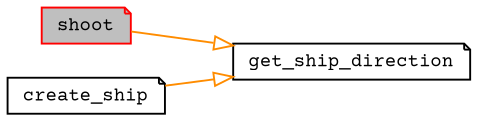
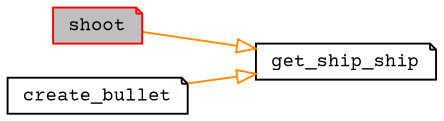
(352, 62) -> (346, 62)
(86, 96) -> (98, 96)
